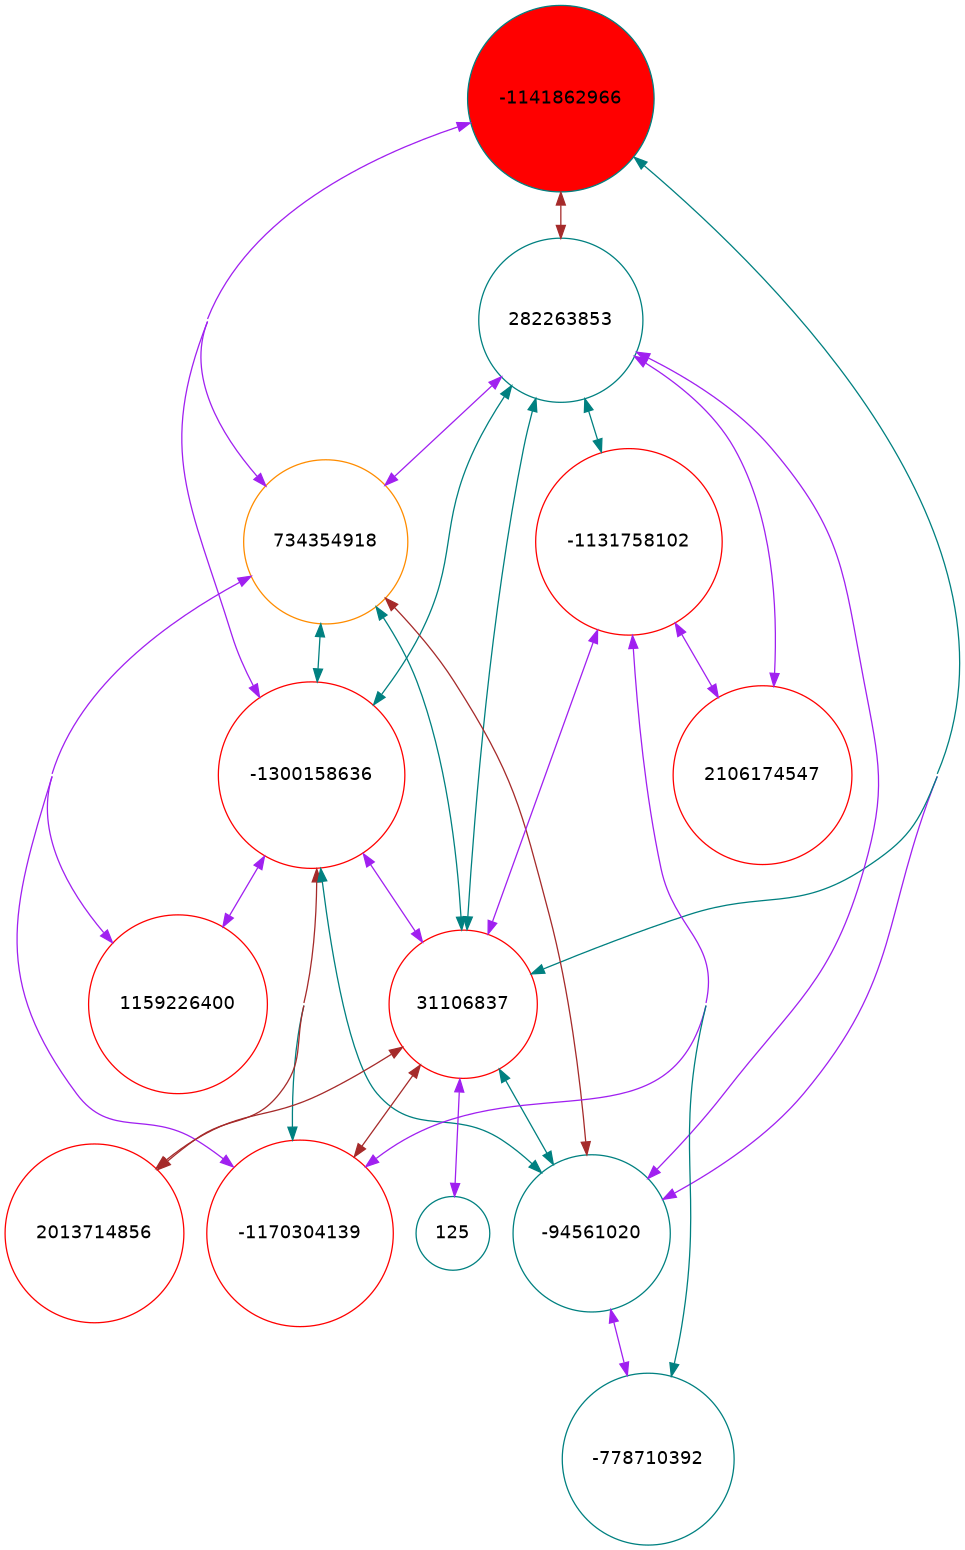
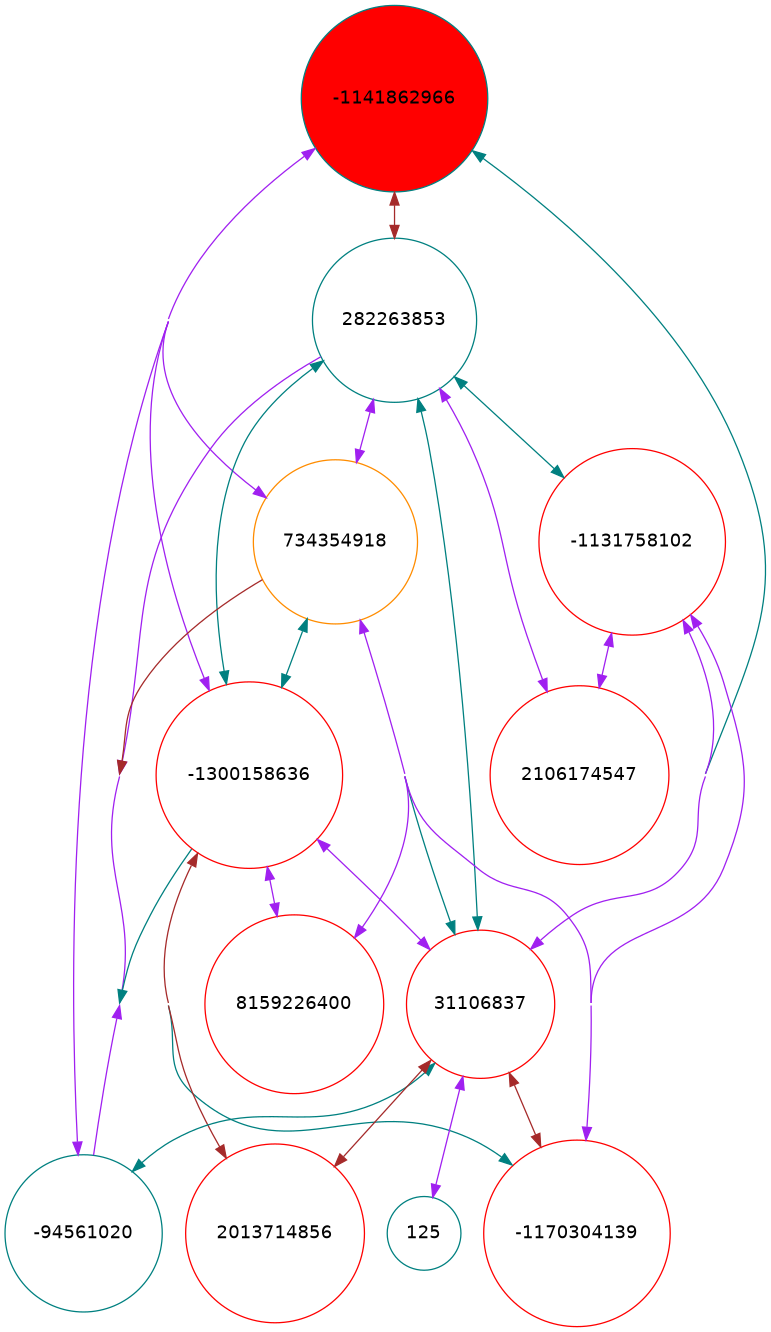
(178, 1004) -> (294, 1004)
(648, 1459) -> none
